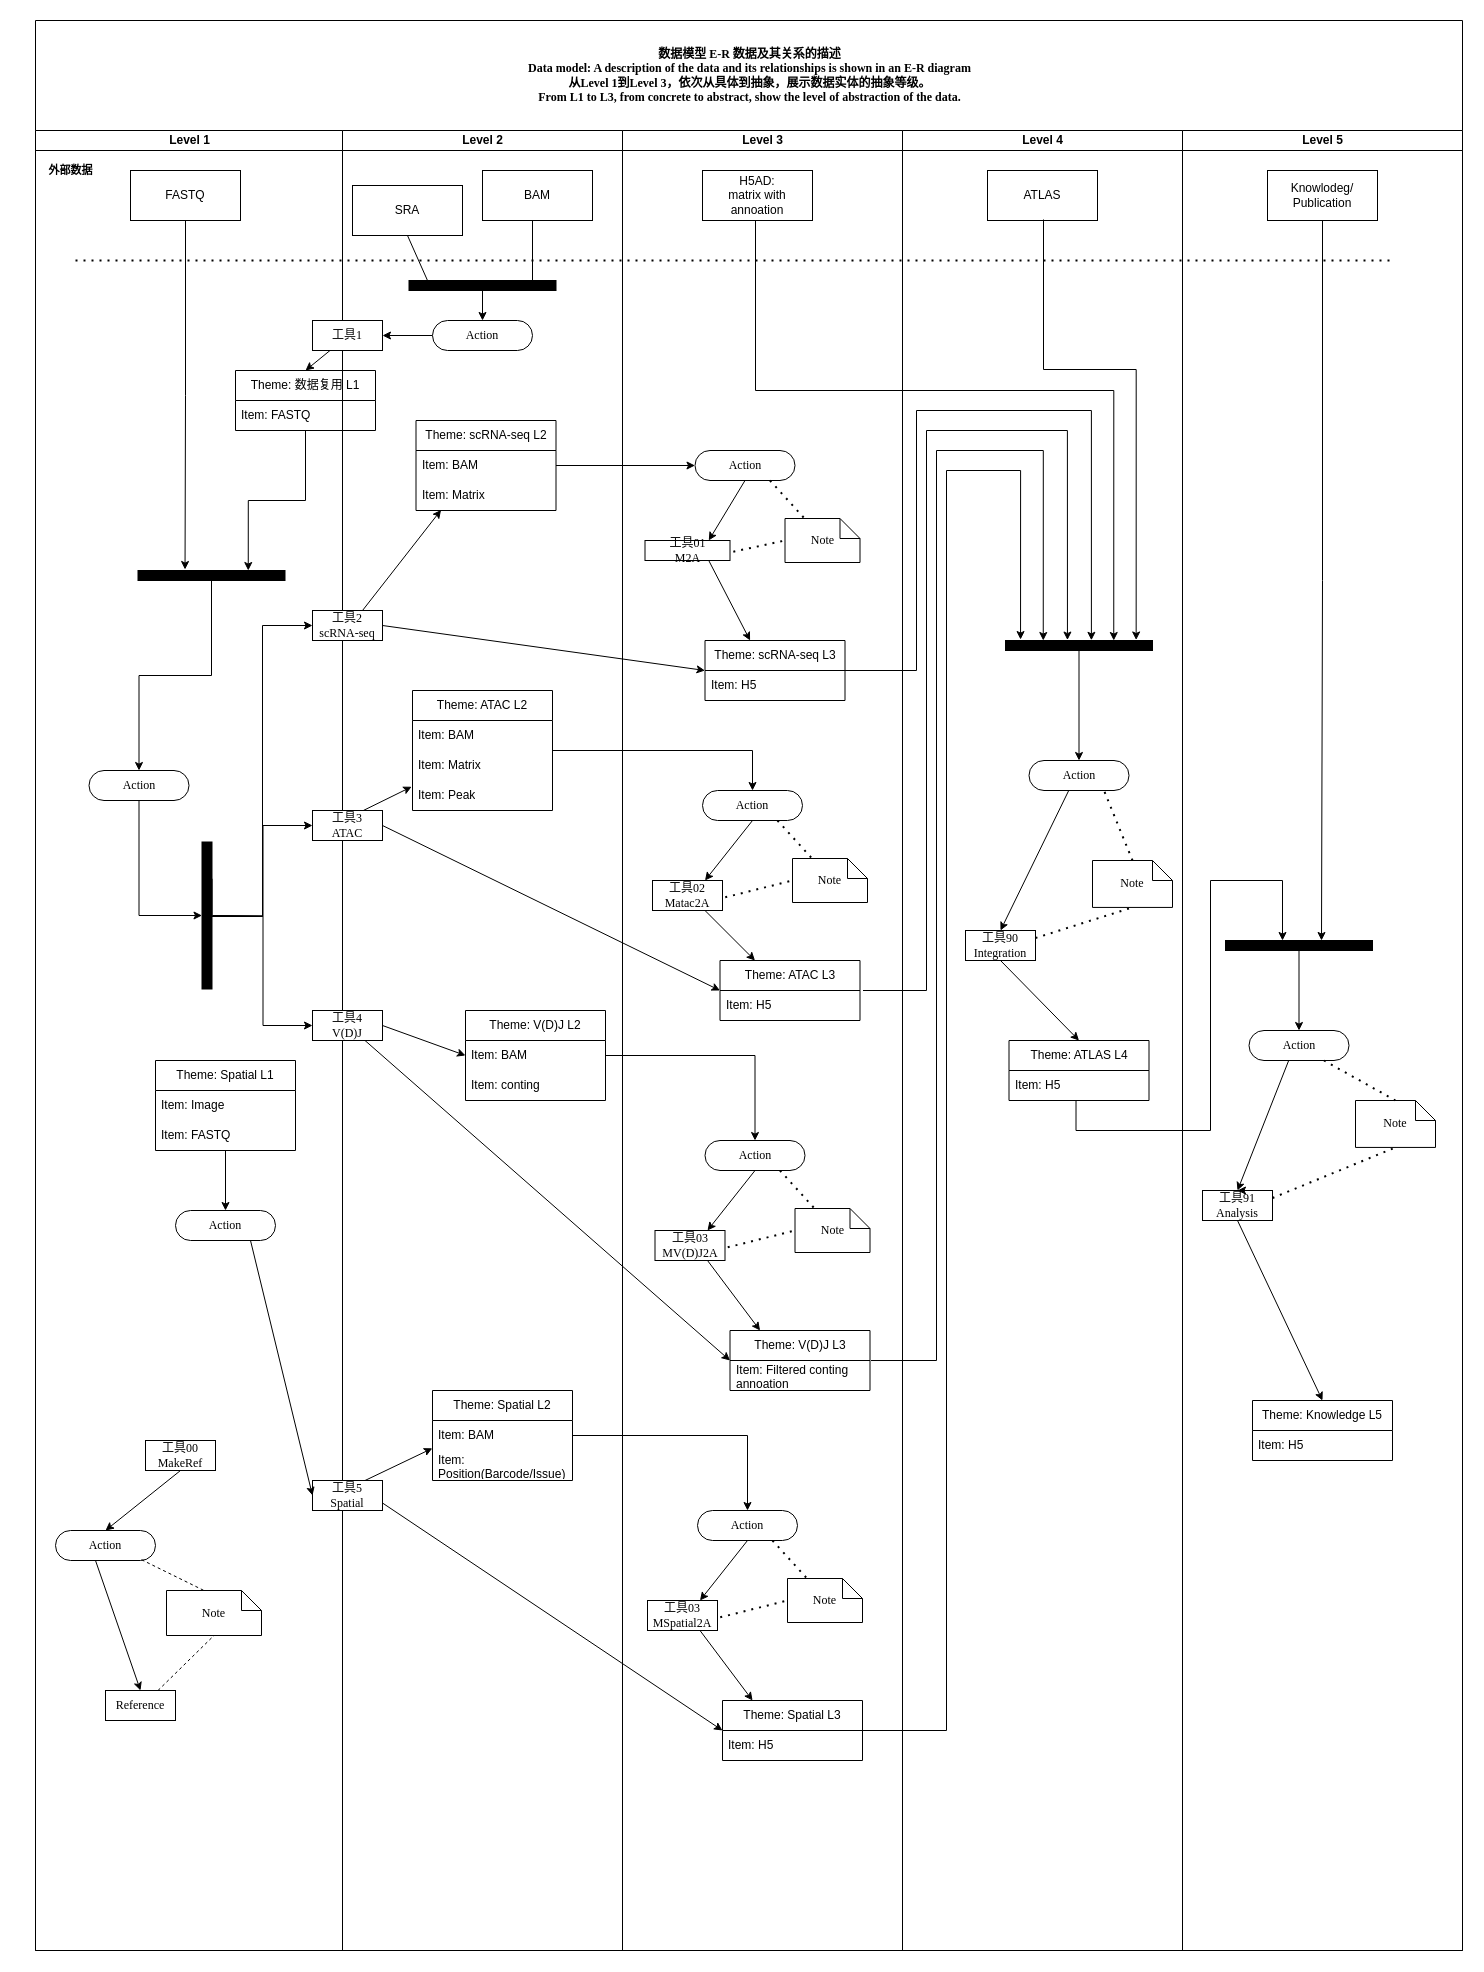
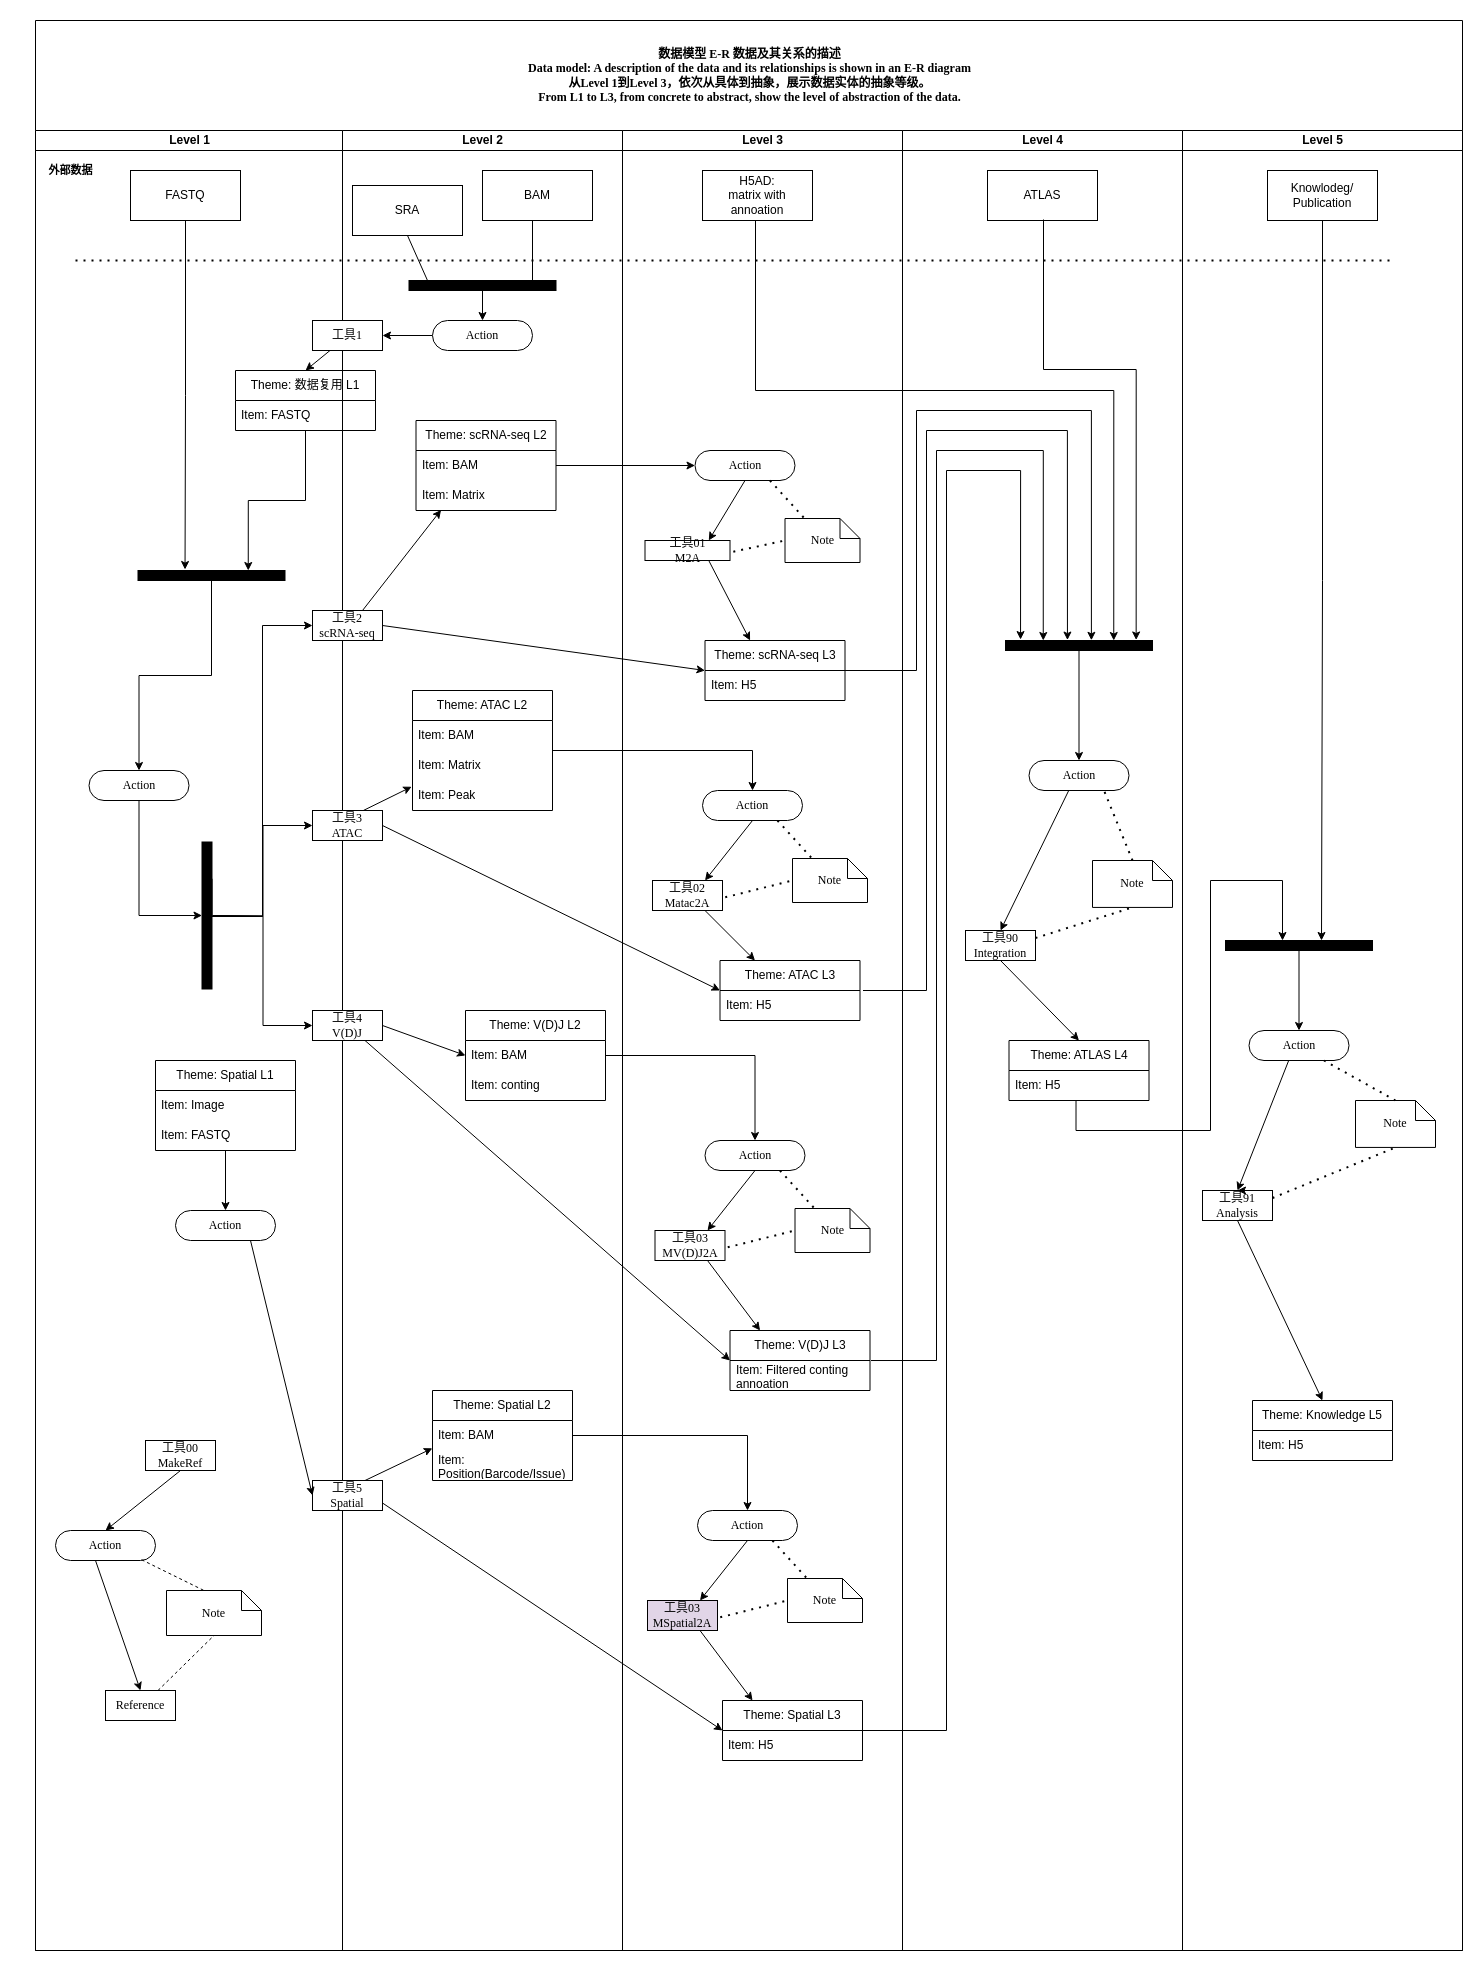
(683, 1616) -> (683, 1616)
